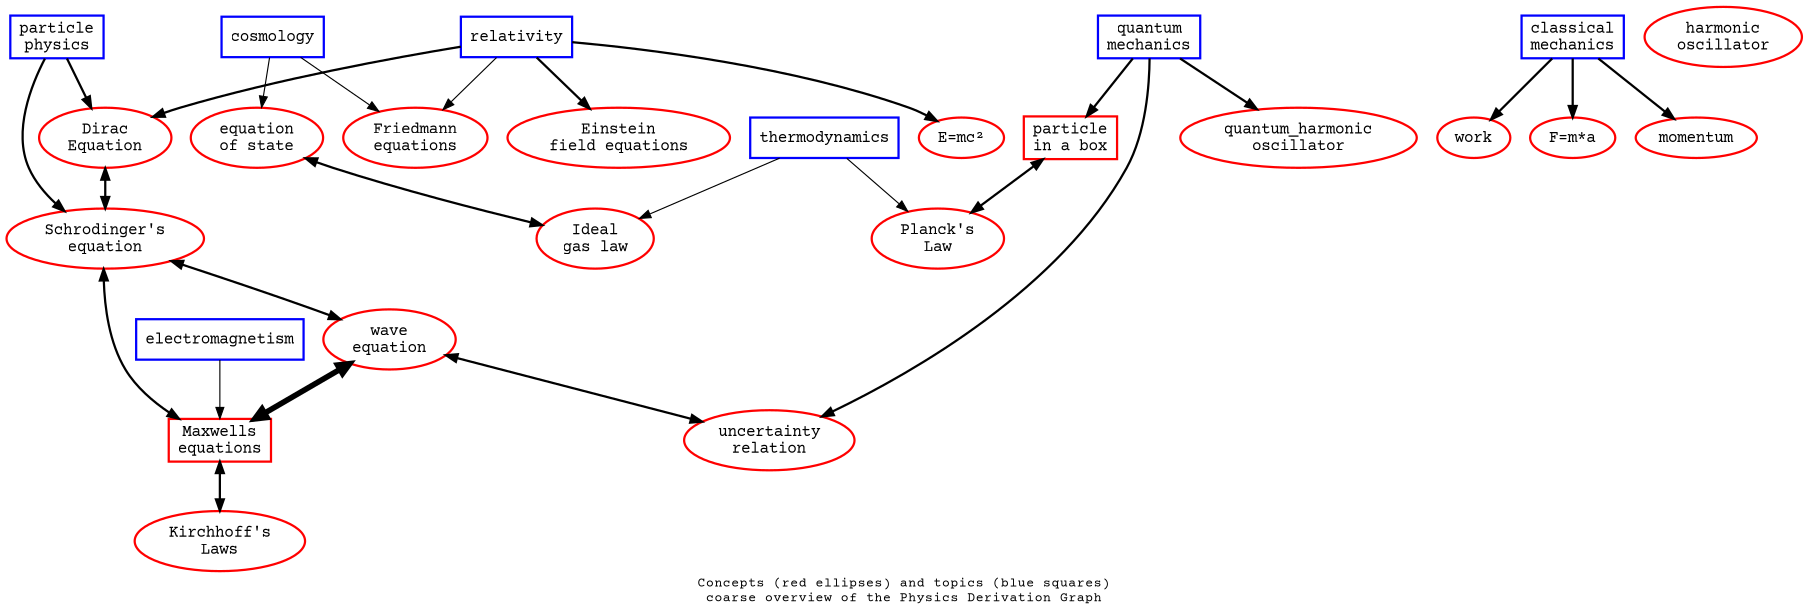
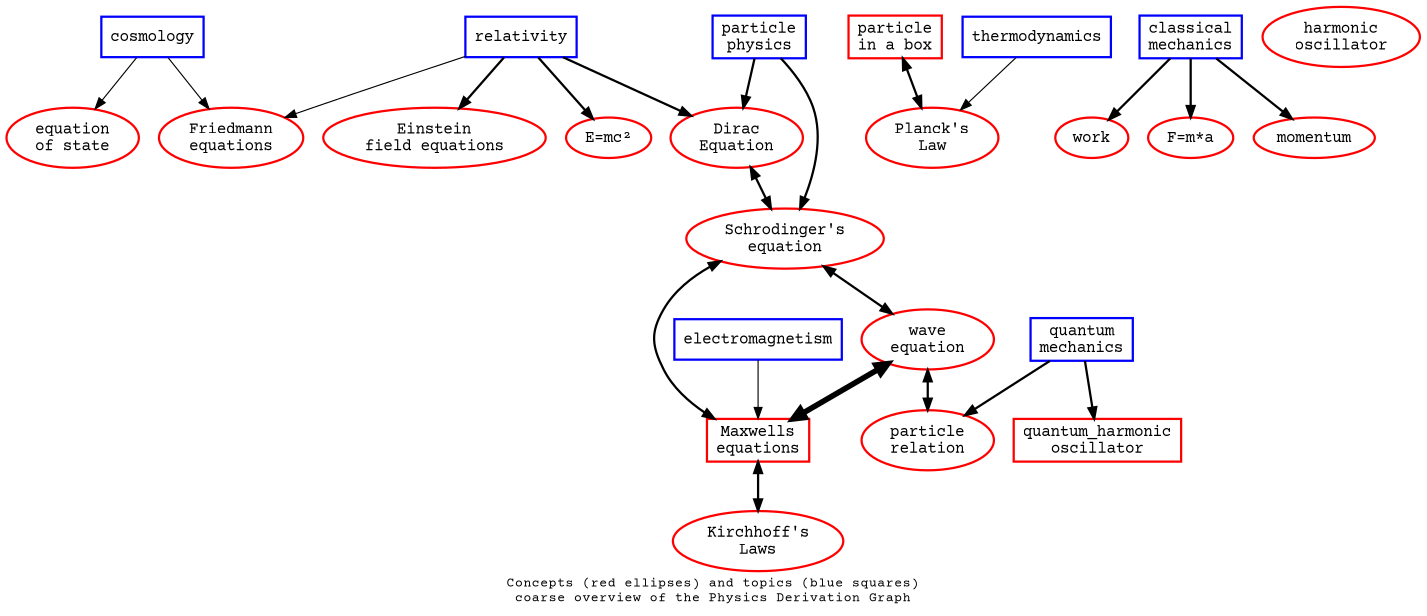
(1113, 83) -> none
(1299, 138) -> (1097, 440)
(595, 239) -> none
(769, 440) -> (928, 440)
